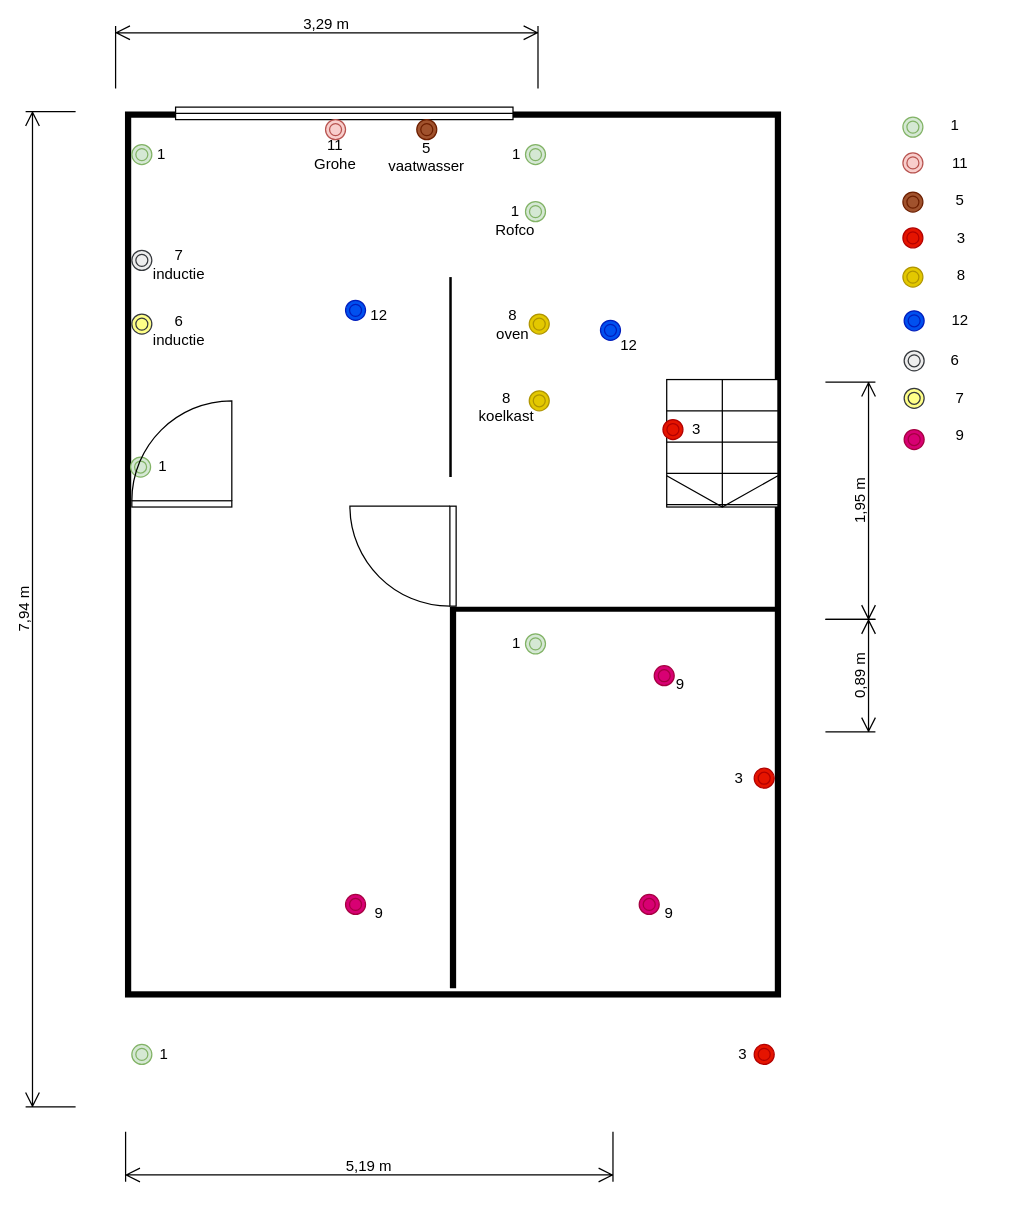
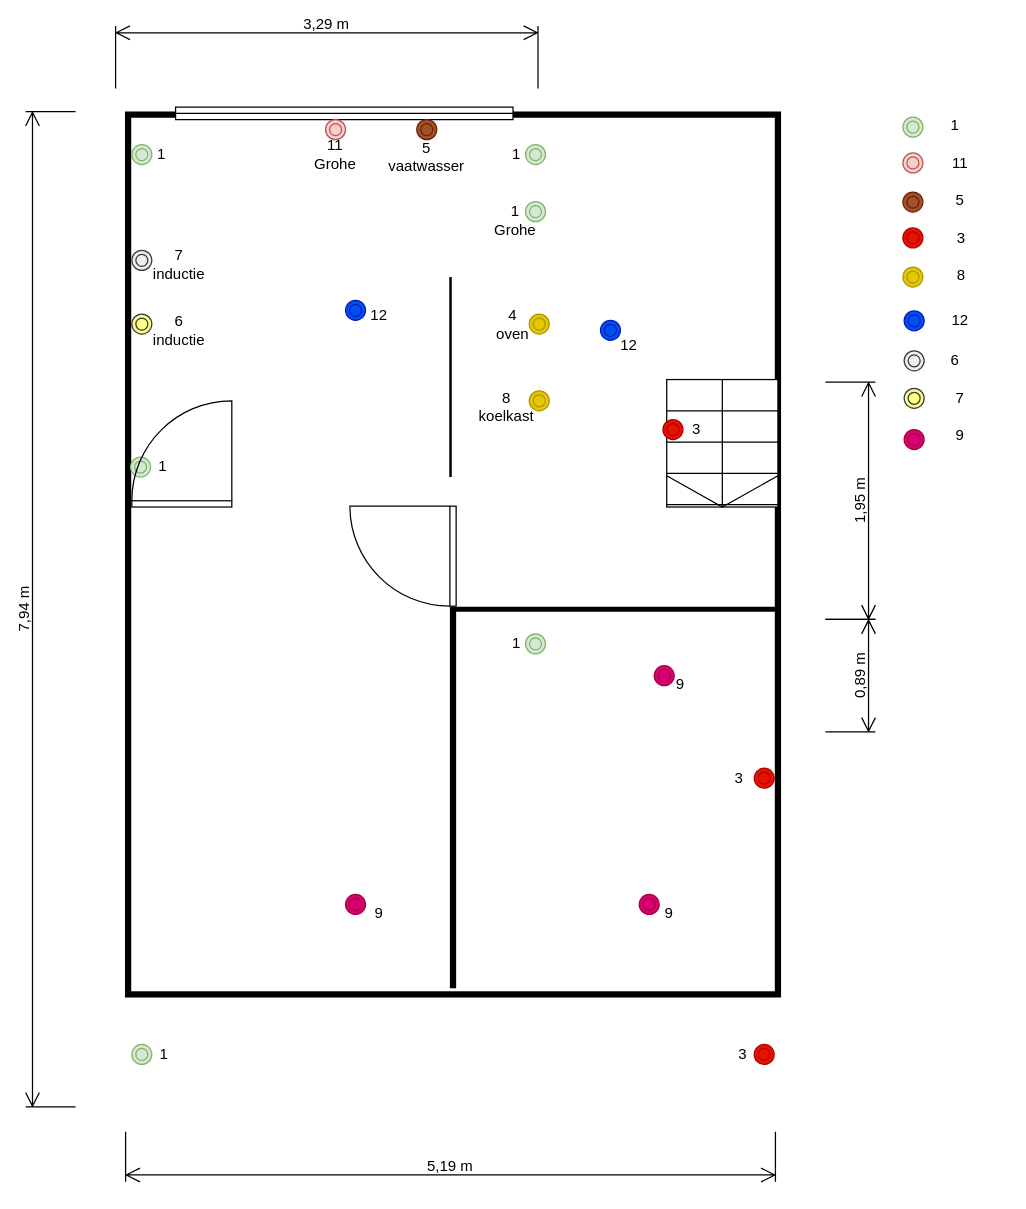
(516, 221) -> (516, 221)
(513, 324) -> (513, 324)
(369, 1157) -> (451, 1157)
